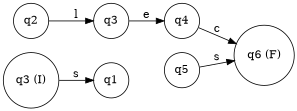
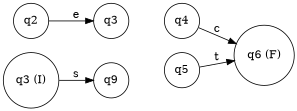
(76, 15) -> (76, 15)
(143, 21) -> none
(217, 57) -> (217, 57)
(111, 80) -> (111, 80)
